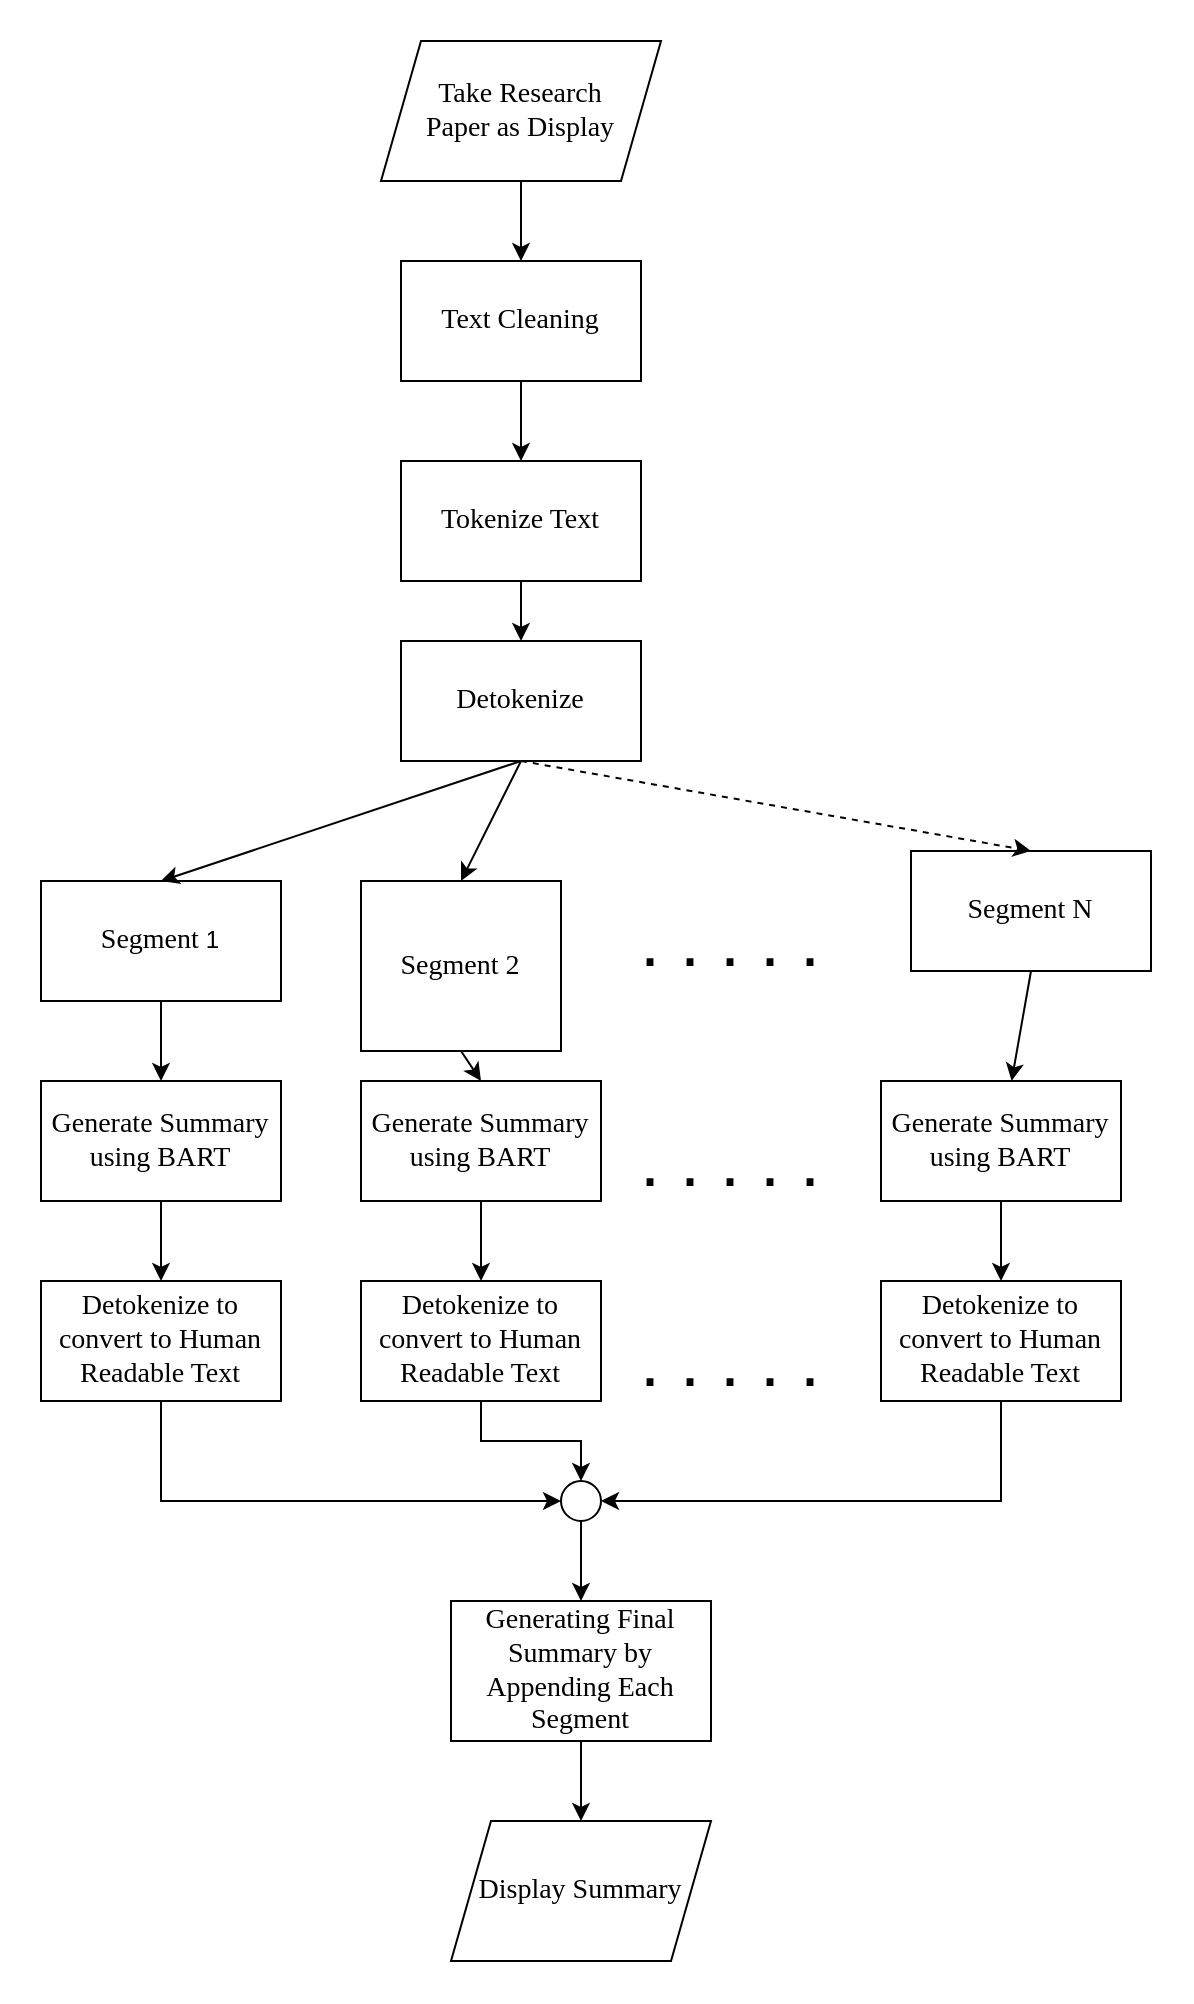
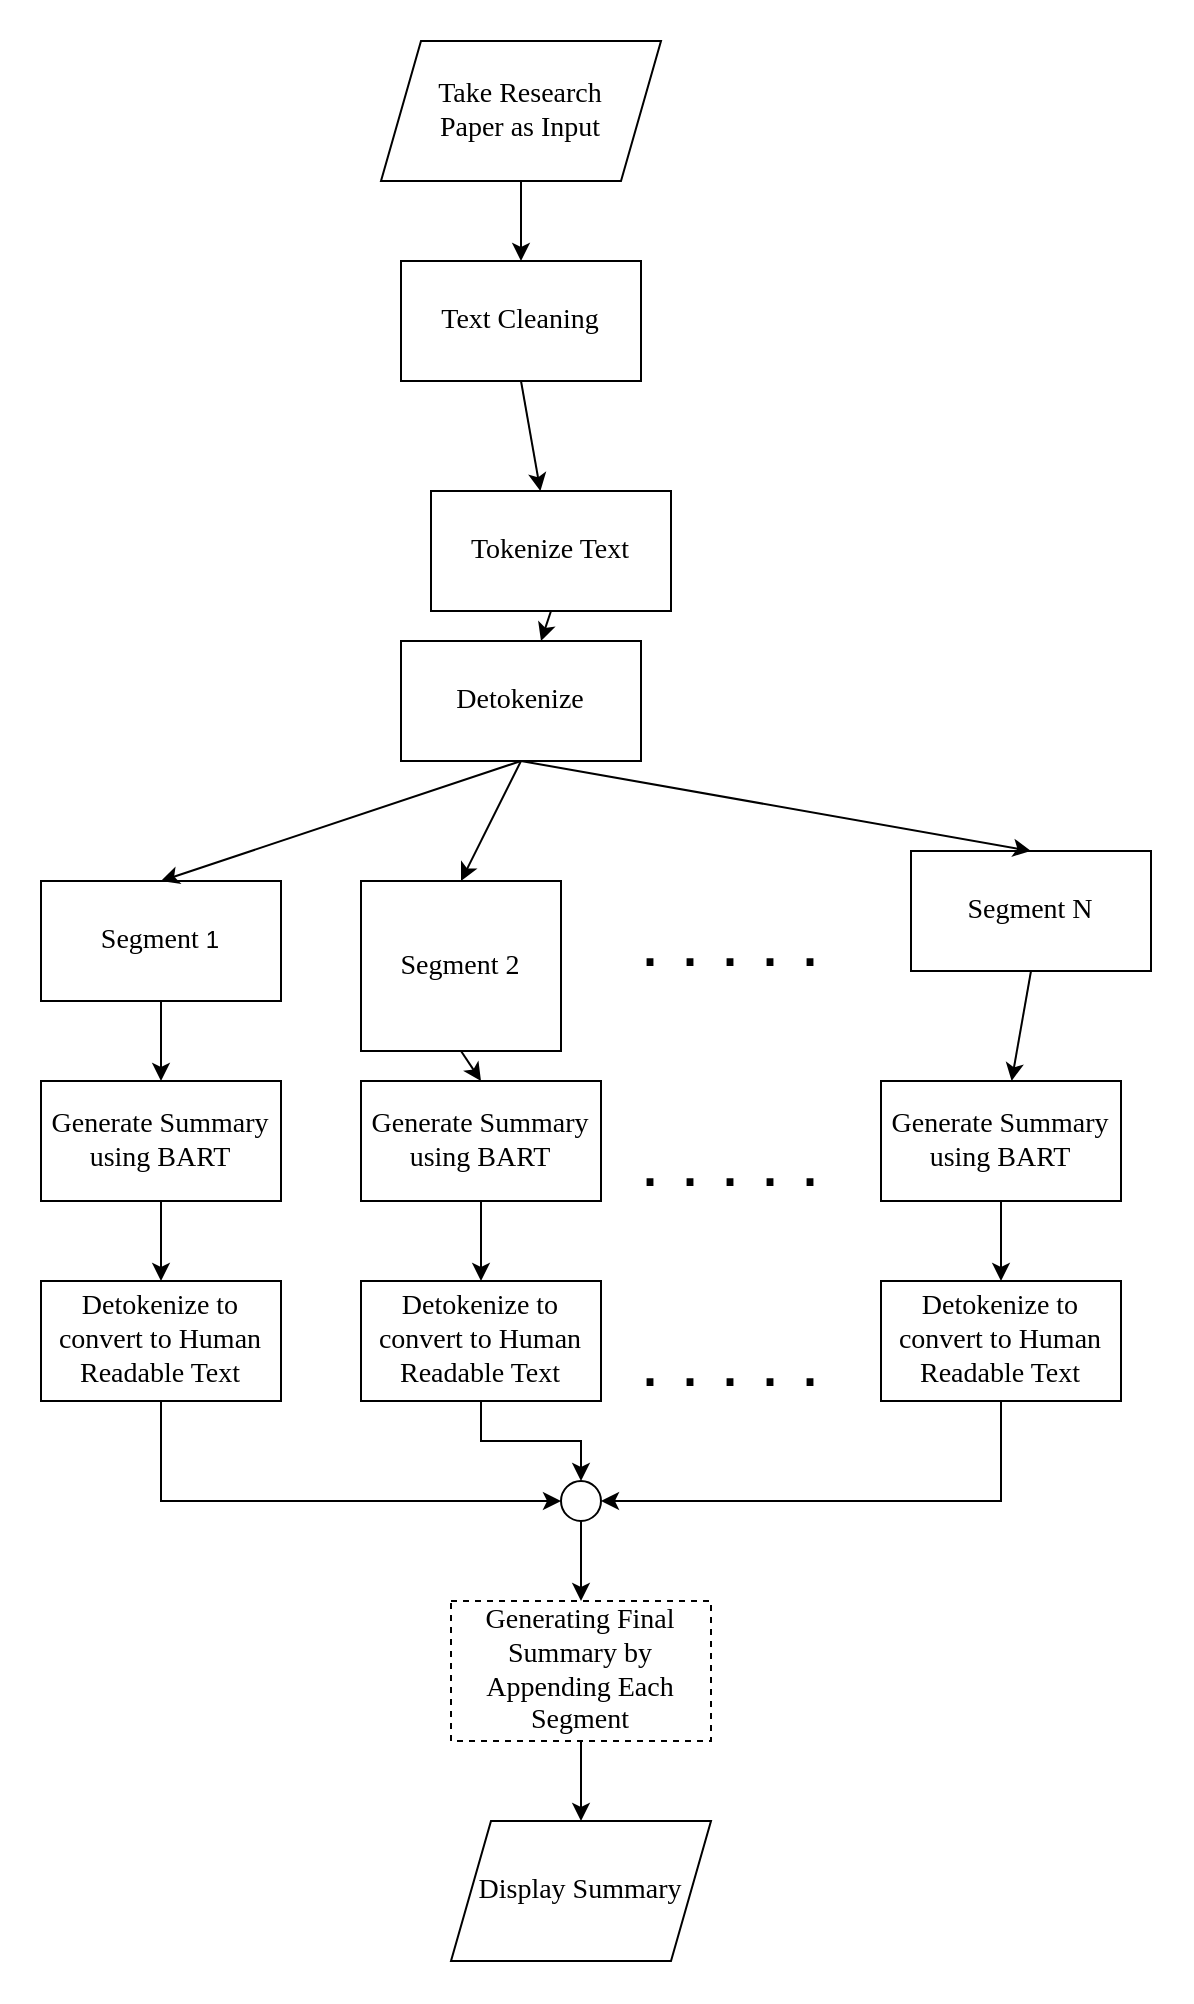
(521, 111) -> (521, 111)
(521, 521) -> (551, 551)
(770, 805) -> (770, 805)
(581, 1671) -> (581, 1671)
